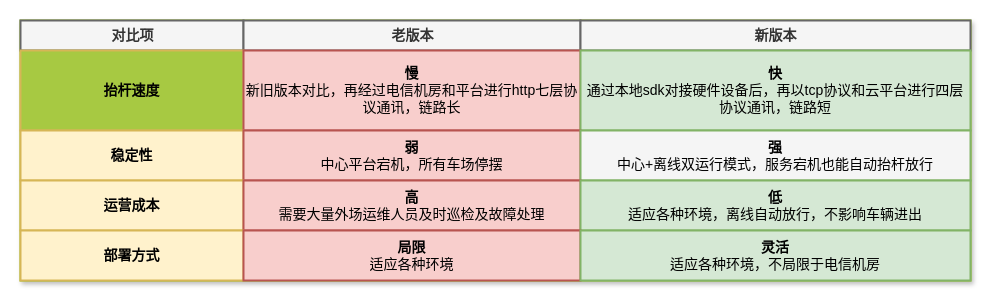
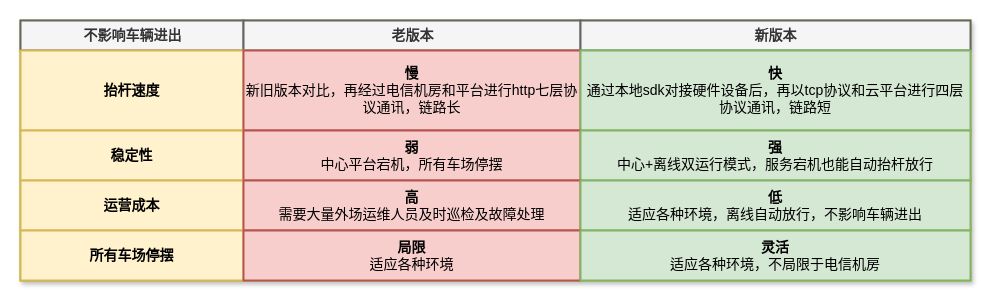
(133, 36) -> (133, 36)
(132, 91) -> (132, 91)
(776, 156) -> (776, 156)
(132, 256) -> (132, 256)
